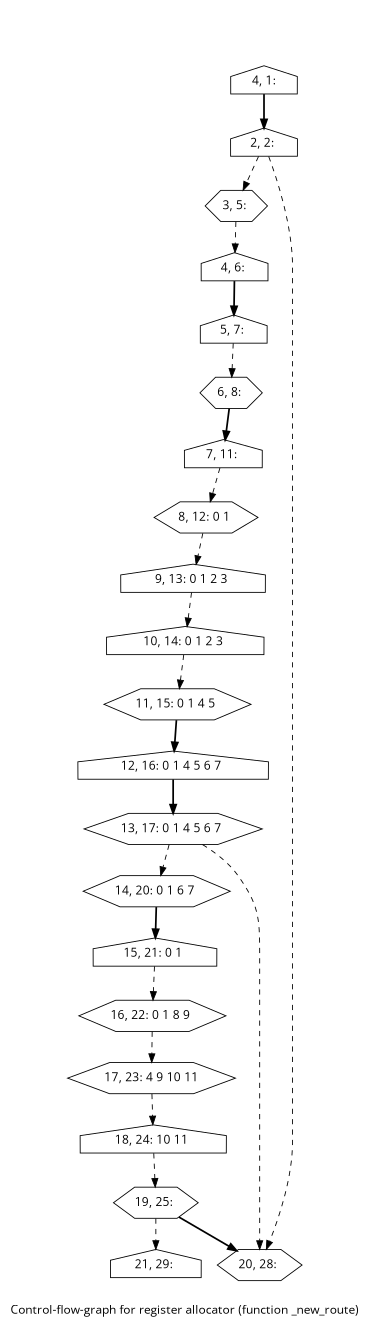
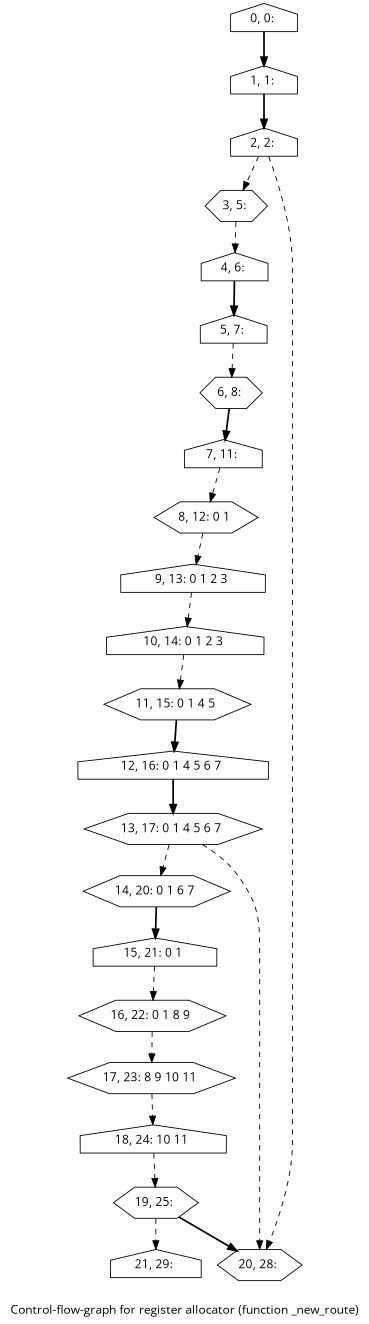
none -> (264, 19)
(264, 81) -> (264, 81)
(152, 1078) -> (152, 1078)
